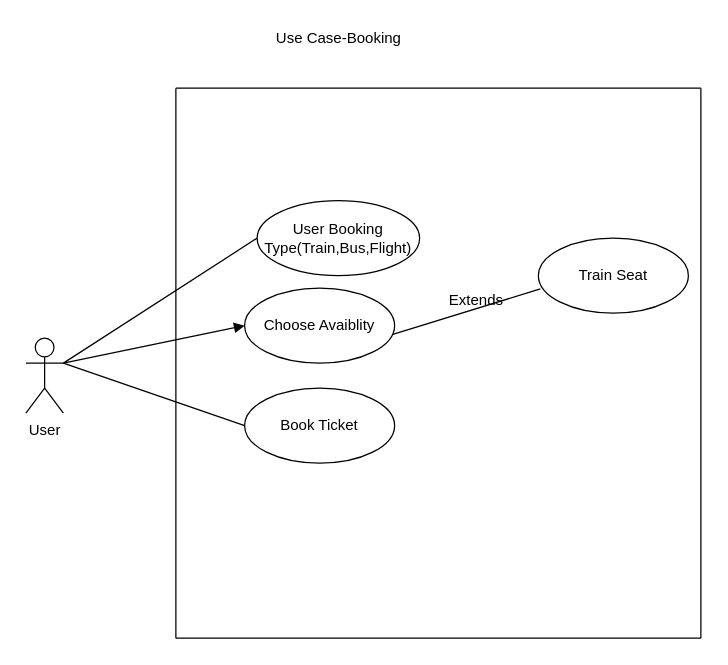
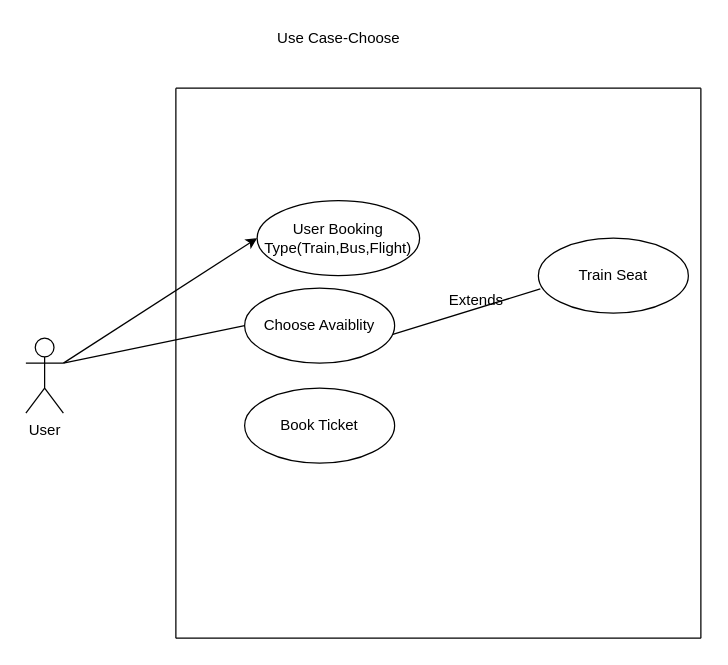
(339, 38) -> (339, 38)
(252, 241) -> (249, 244)
(233, 328) -> (238, 327)
(156, 395) -> none
